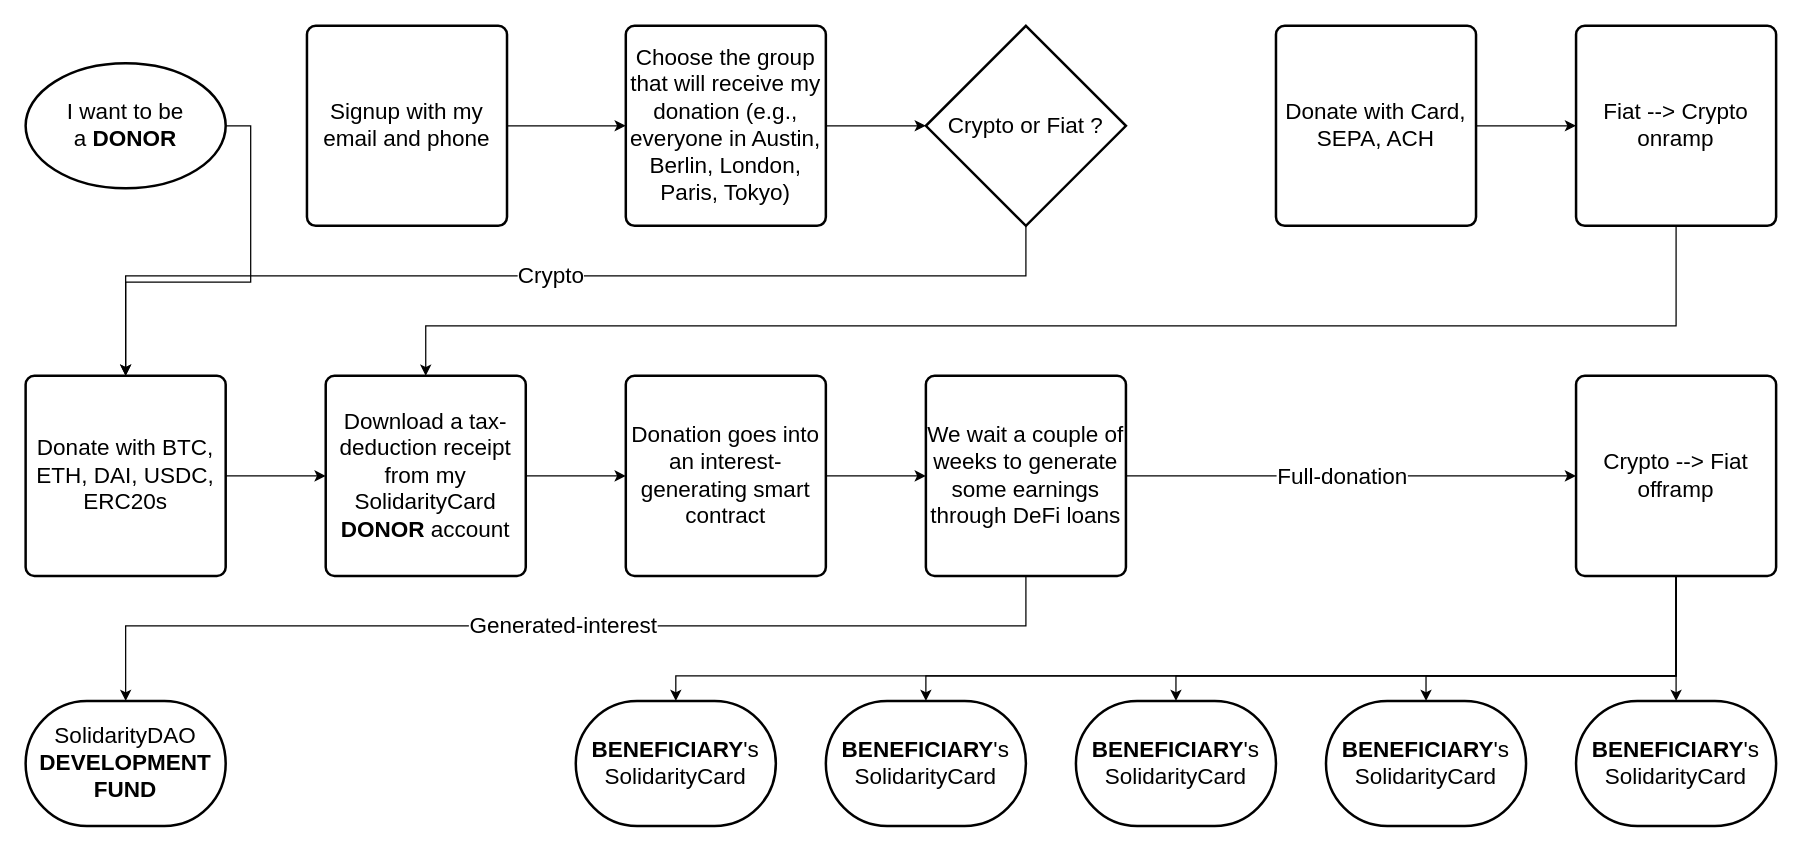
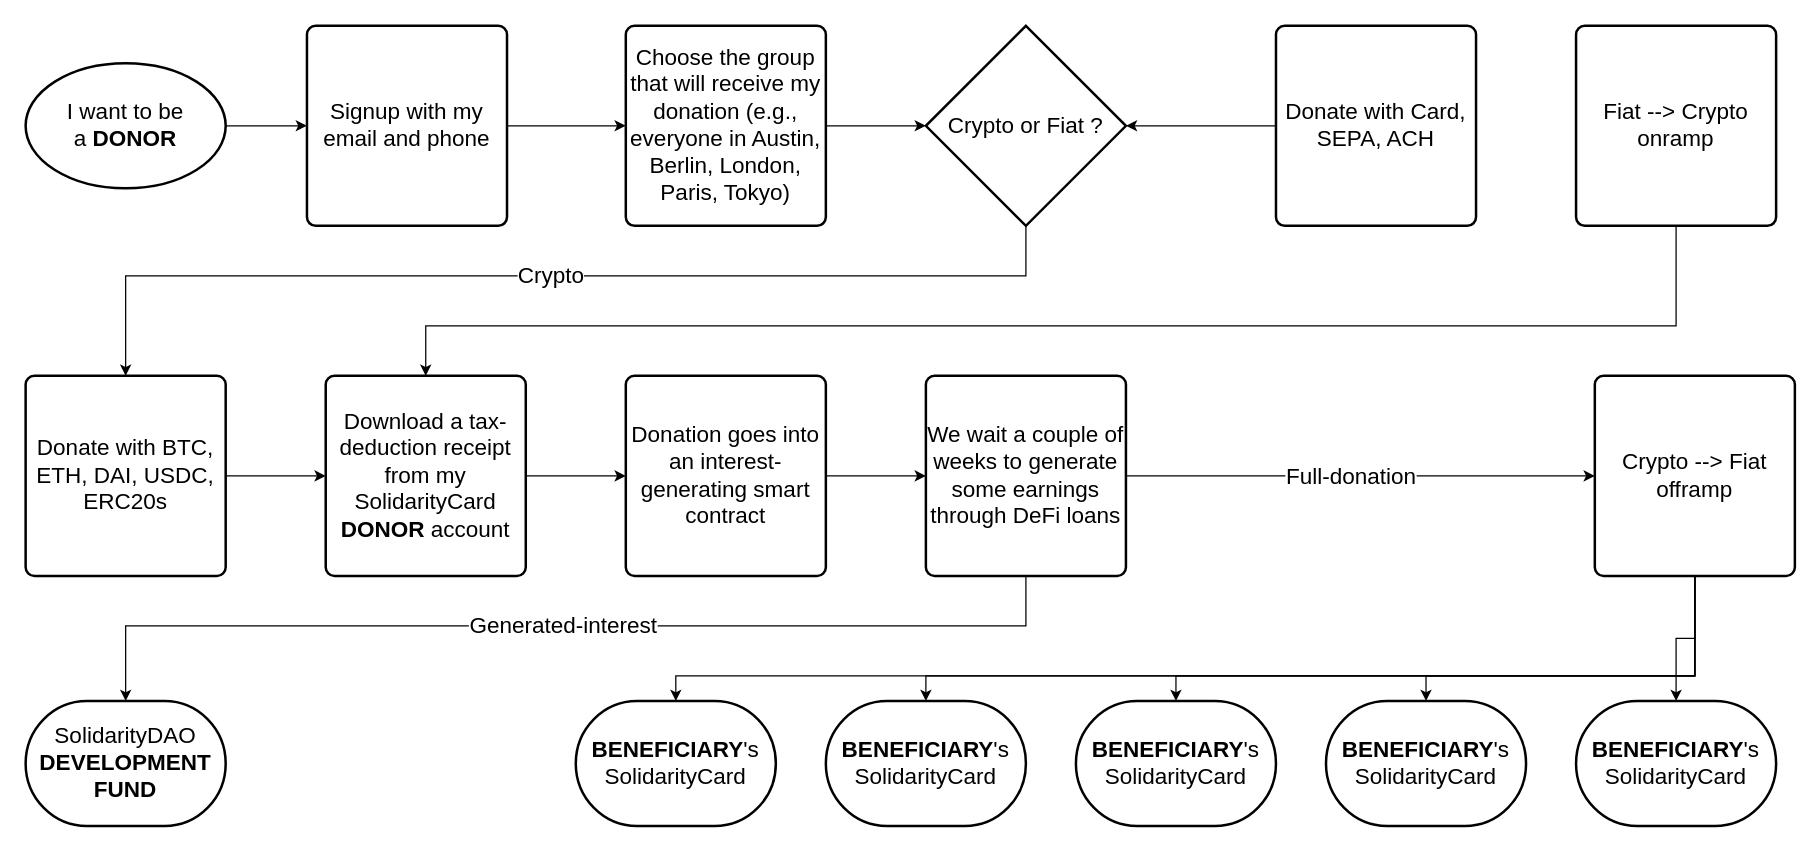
(1522, 126) -> (1205, 126)
(251, 264) -> (273, 126)
(1676, 476) -> (1694, 476)
